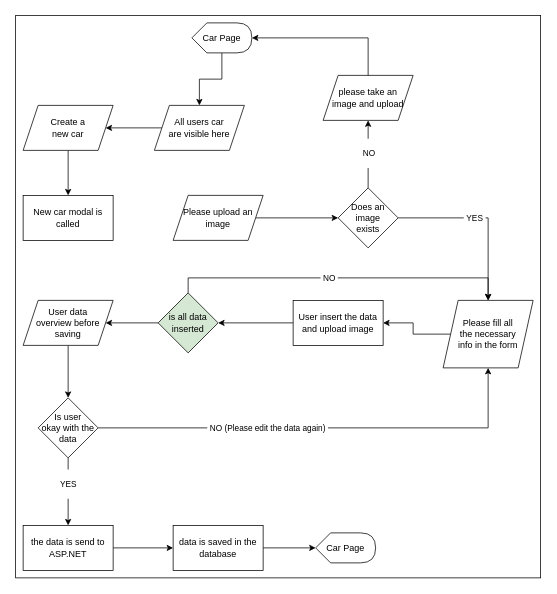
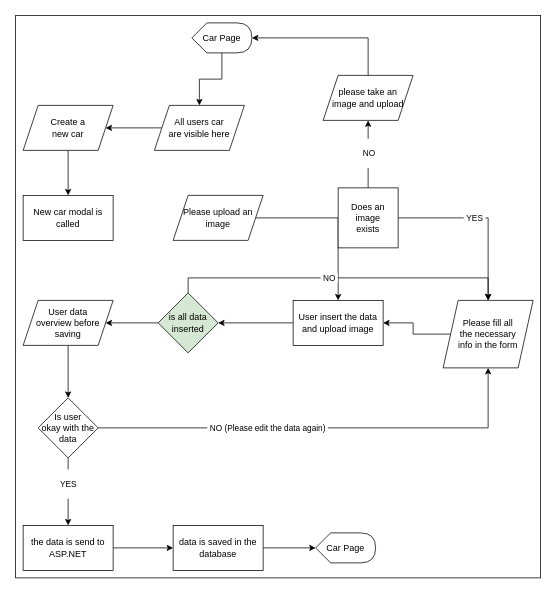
(331, 218) -> (338, 230)
(368, 218) -> (368, 218)
